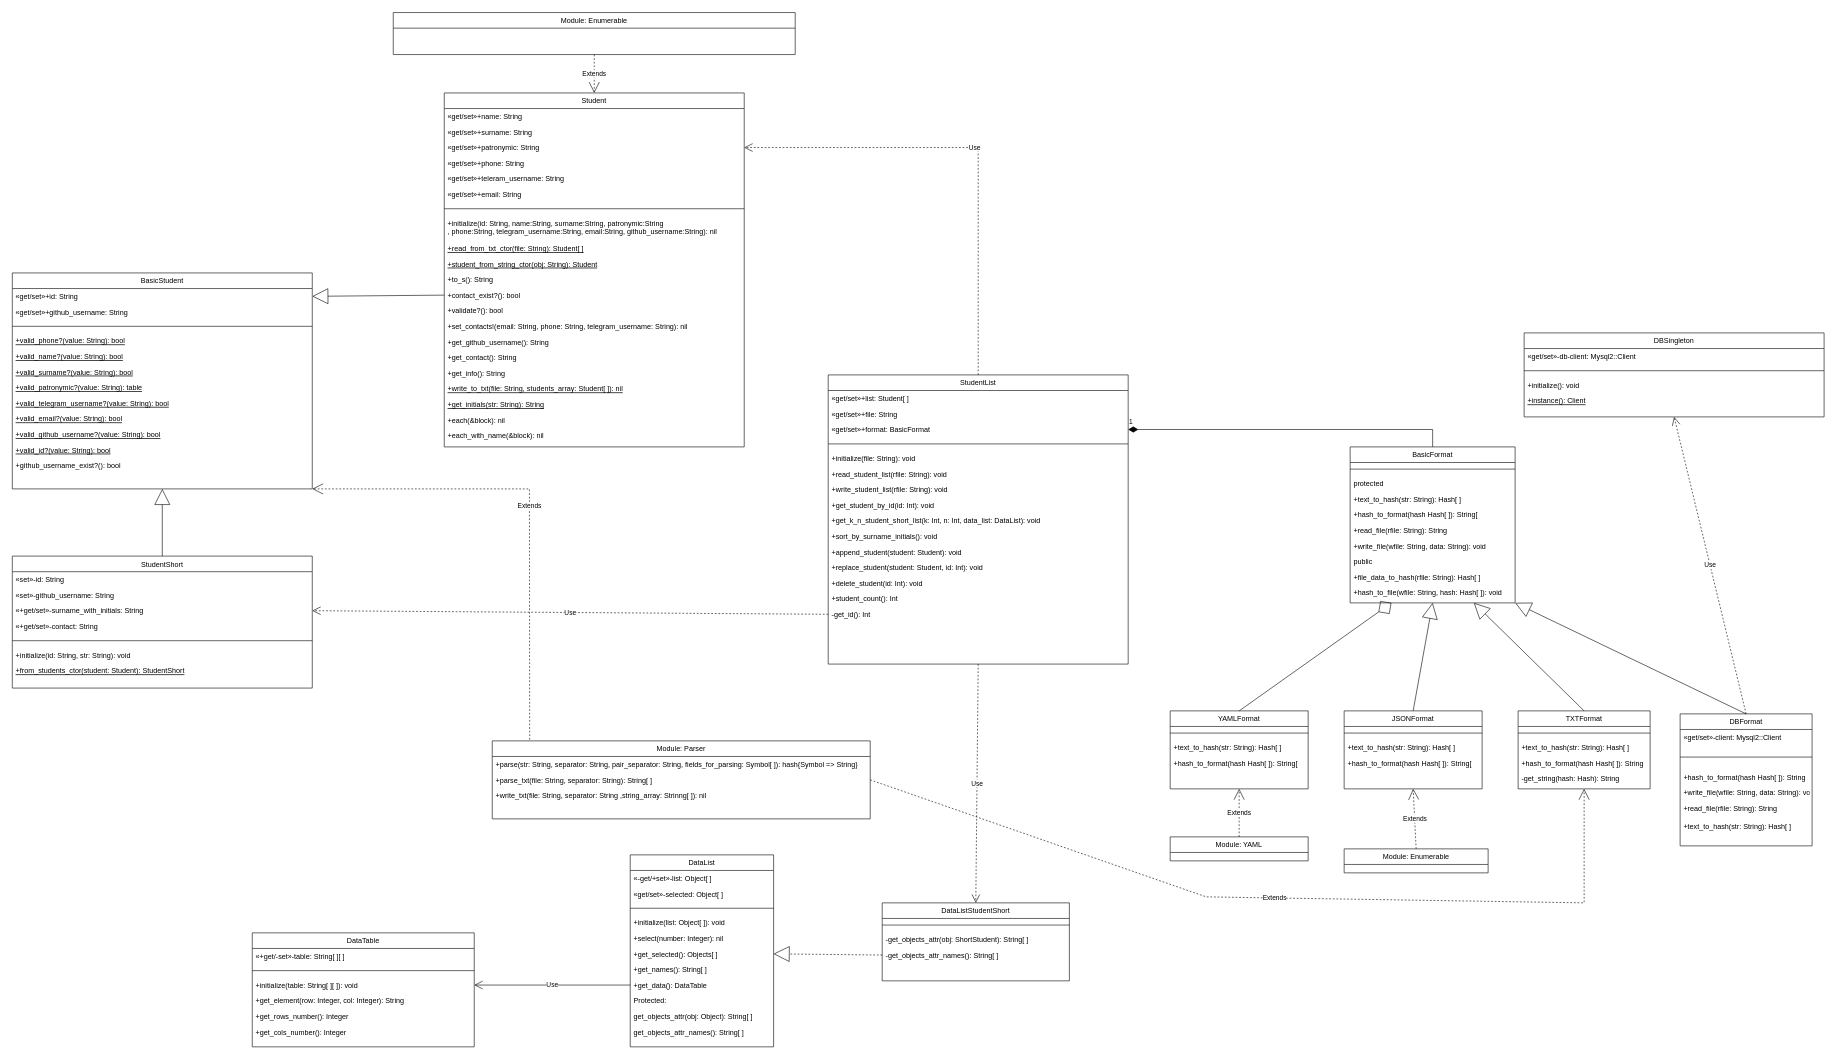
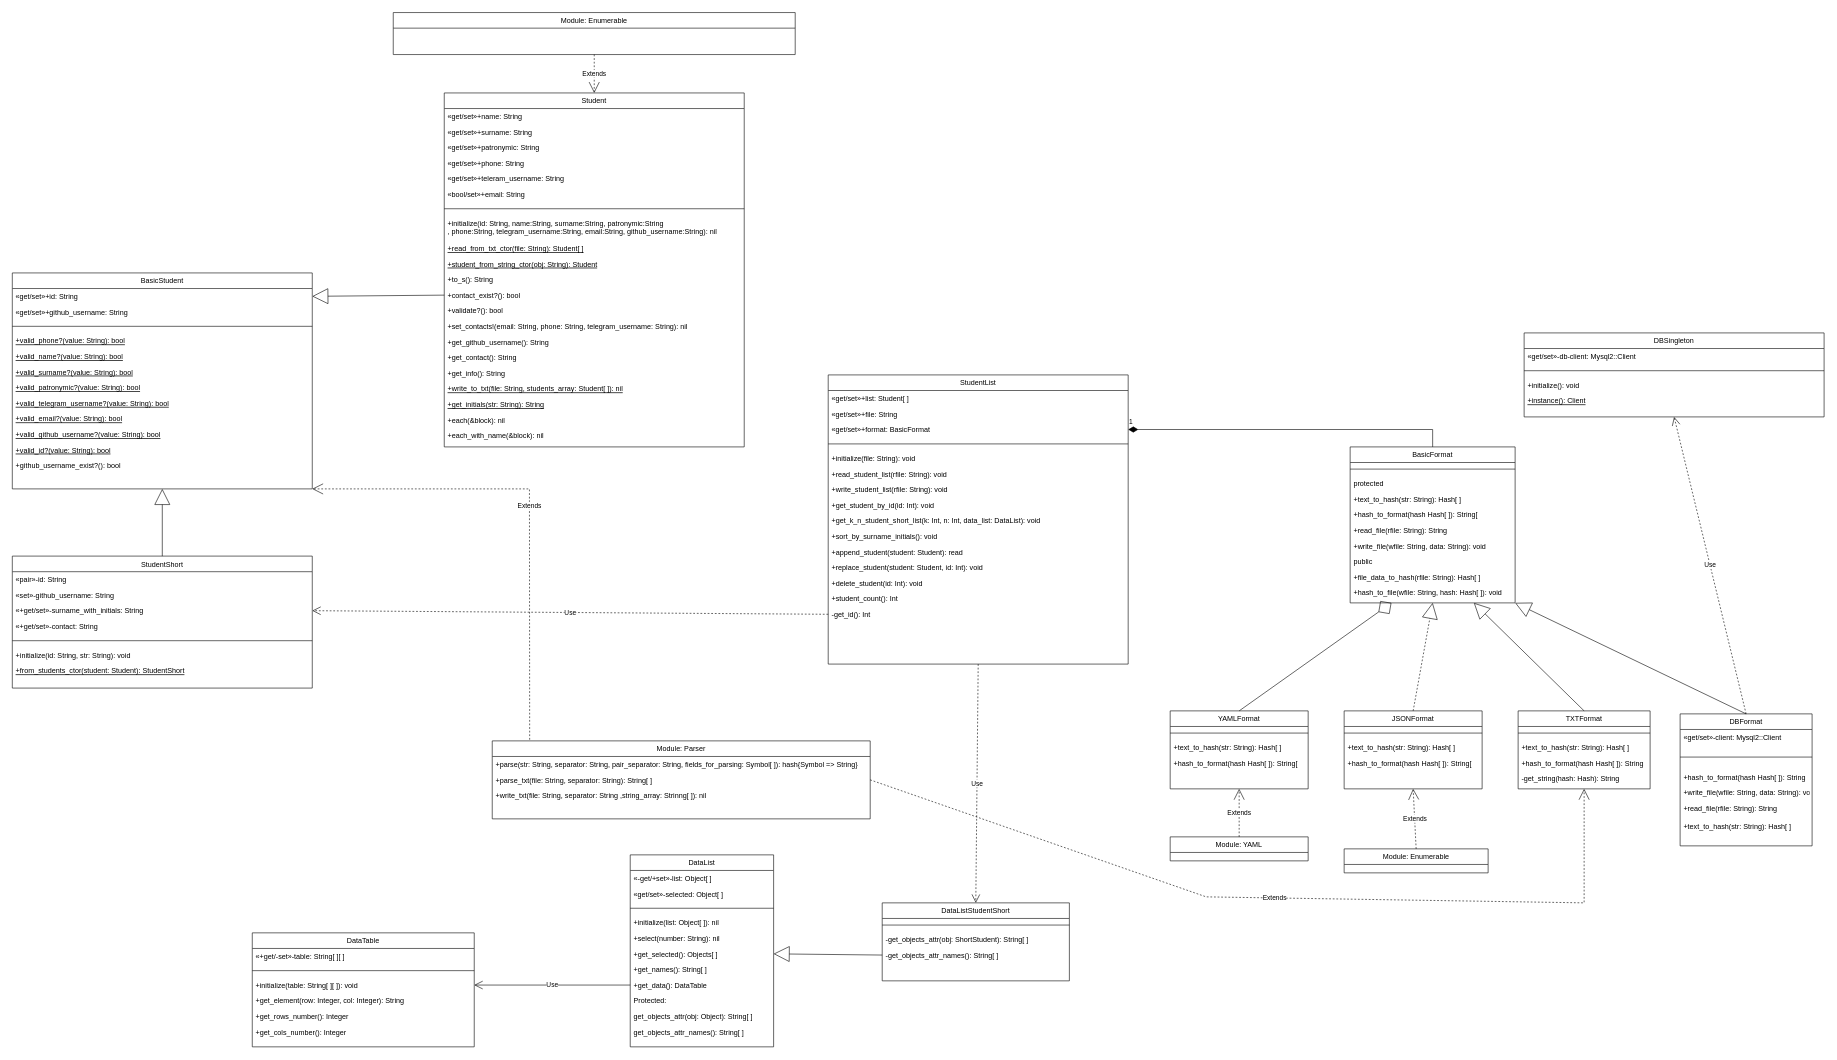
(974, 147) -> none
(489, 194) -> (490, 194)
(87, 388) -> (85, 388)
(906, 552) -> (906, 552)
(44, 580) -> (45, 580)
(1422, 664) -> (1422, 664)
(690, 923) -> (687, 923)
(686, 938) -> (683, 938)
(837, 954) -> (837, 954)
